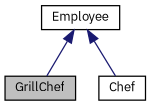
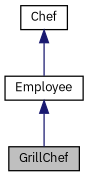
(105, 59) -> (44, 59)
